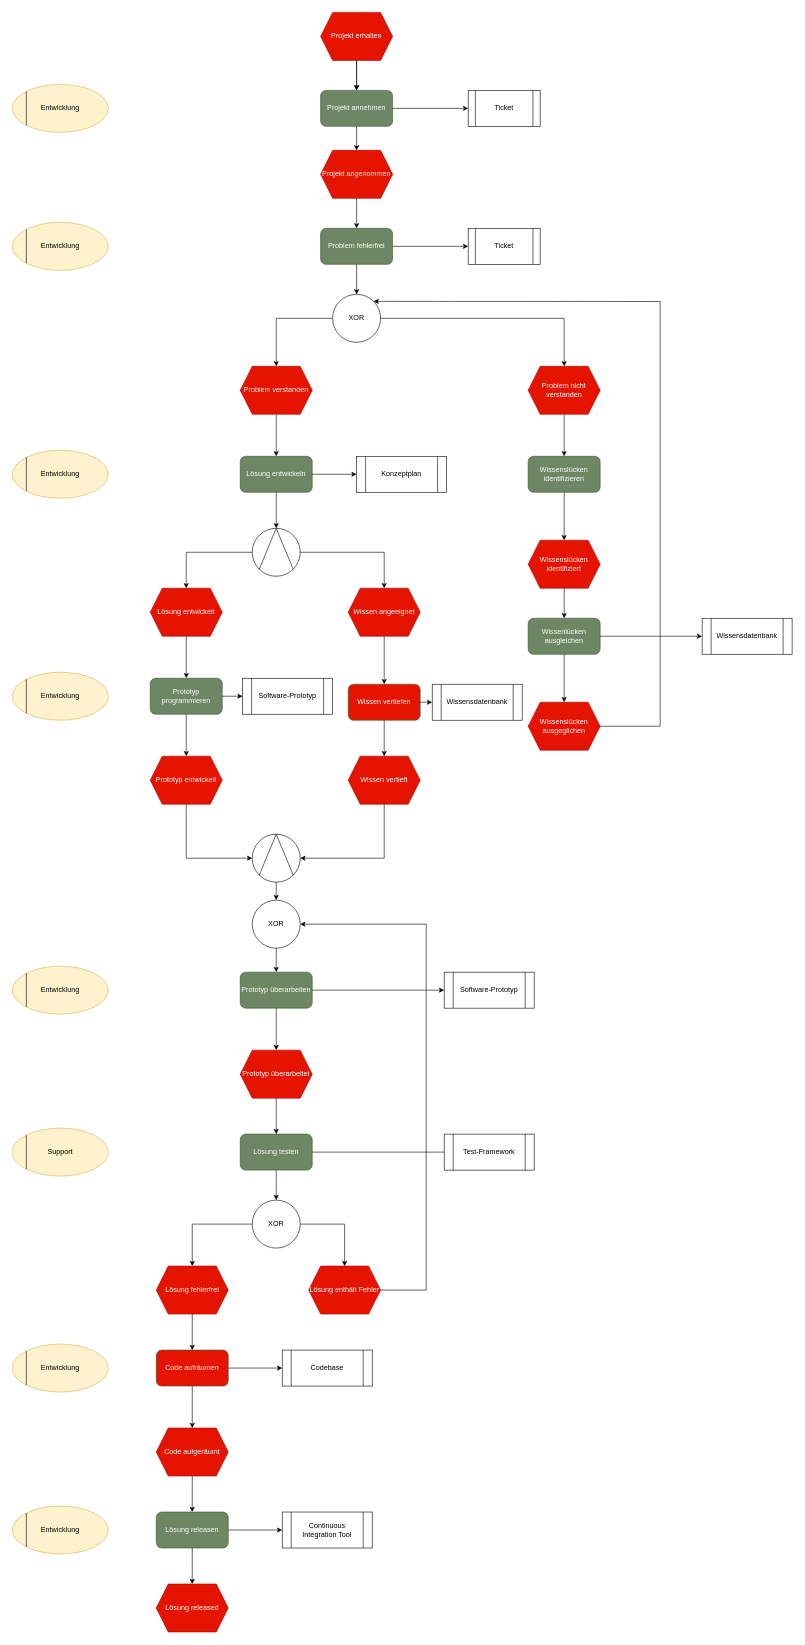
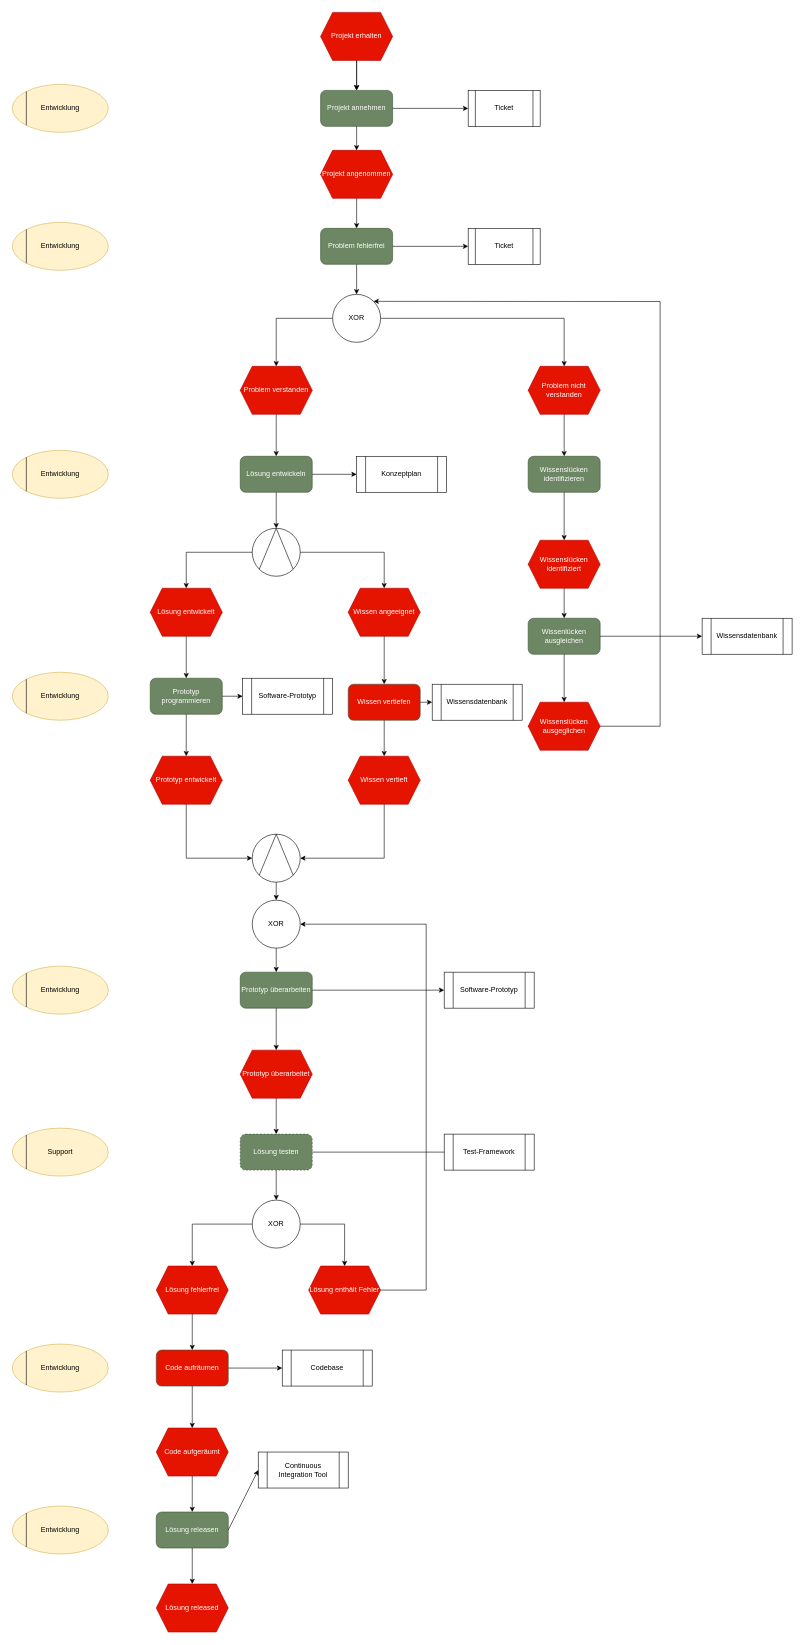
(276, 1152) -> (276, 1152)
(327, 1530) -> (303, 1470)
